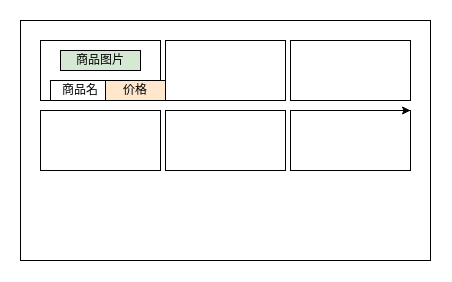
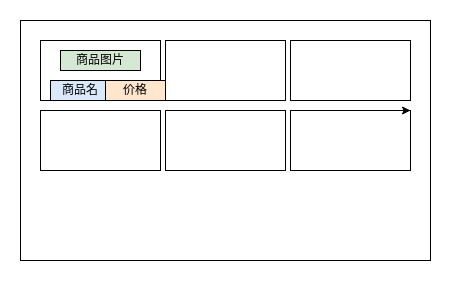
(81, 91) -> (81, 91)
